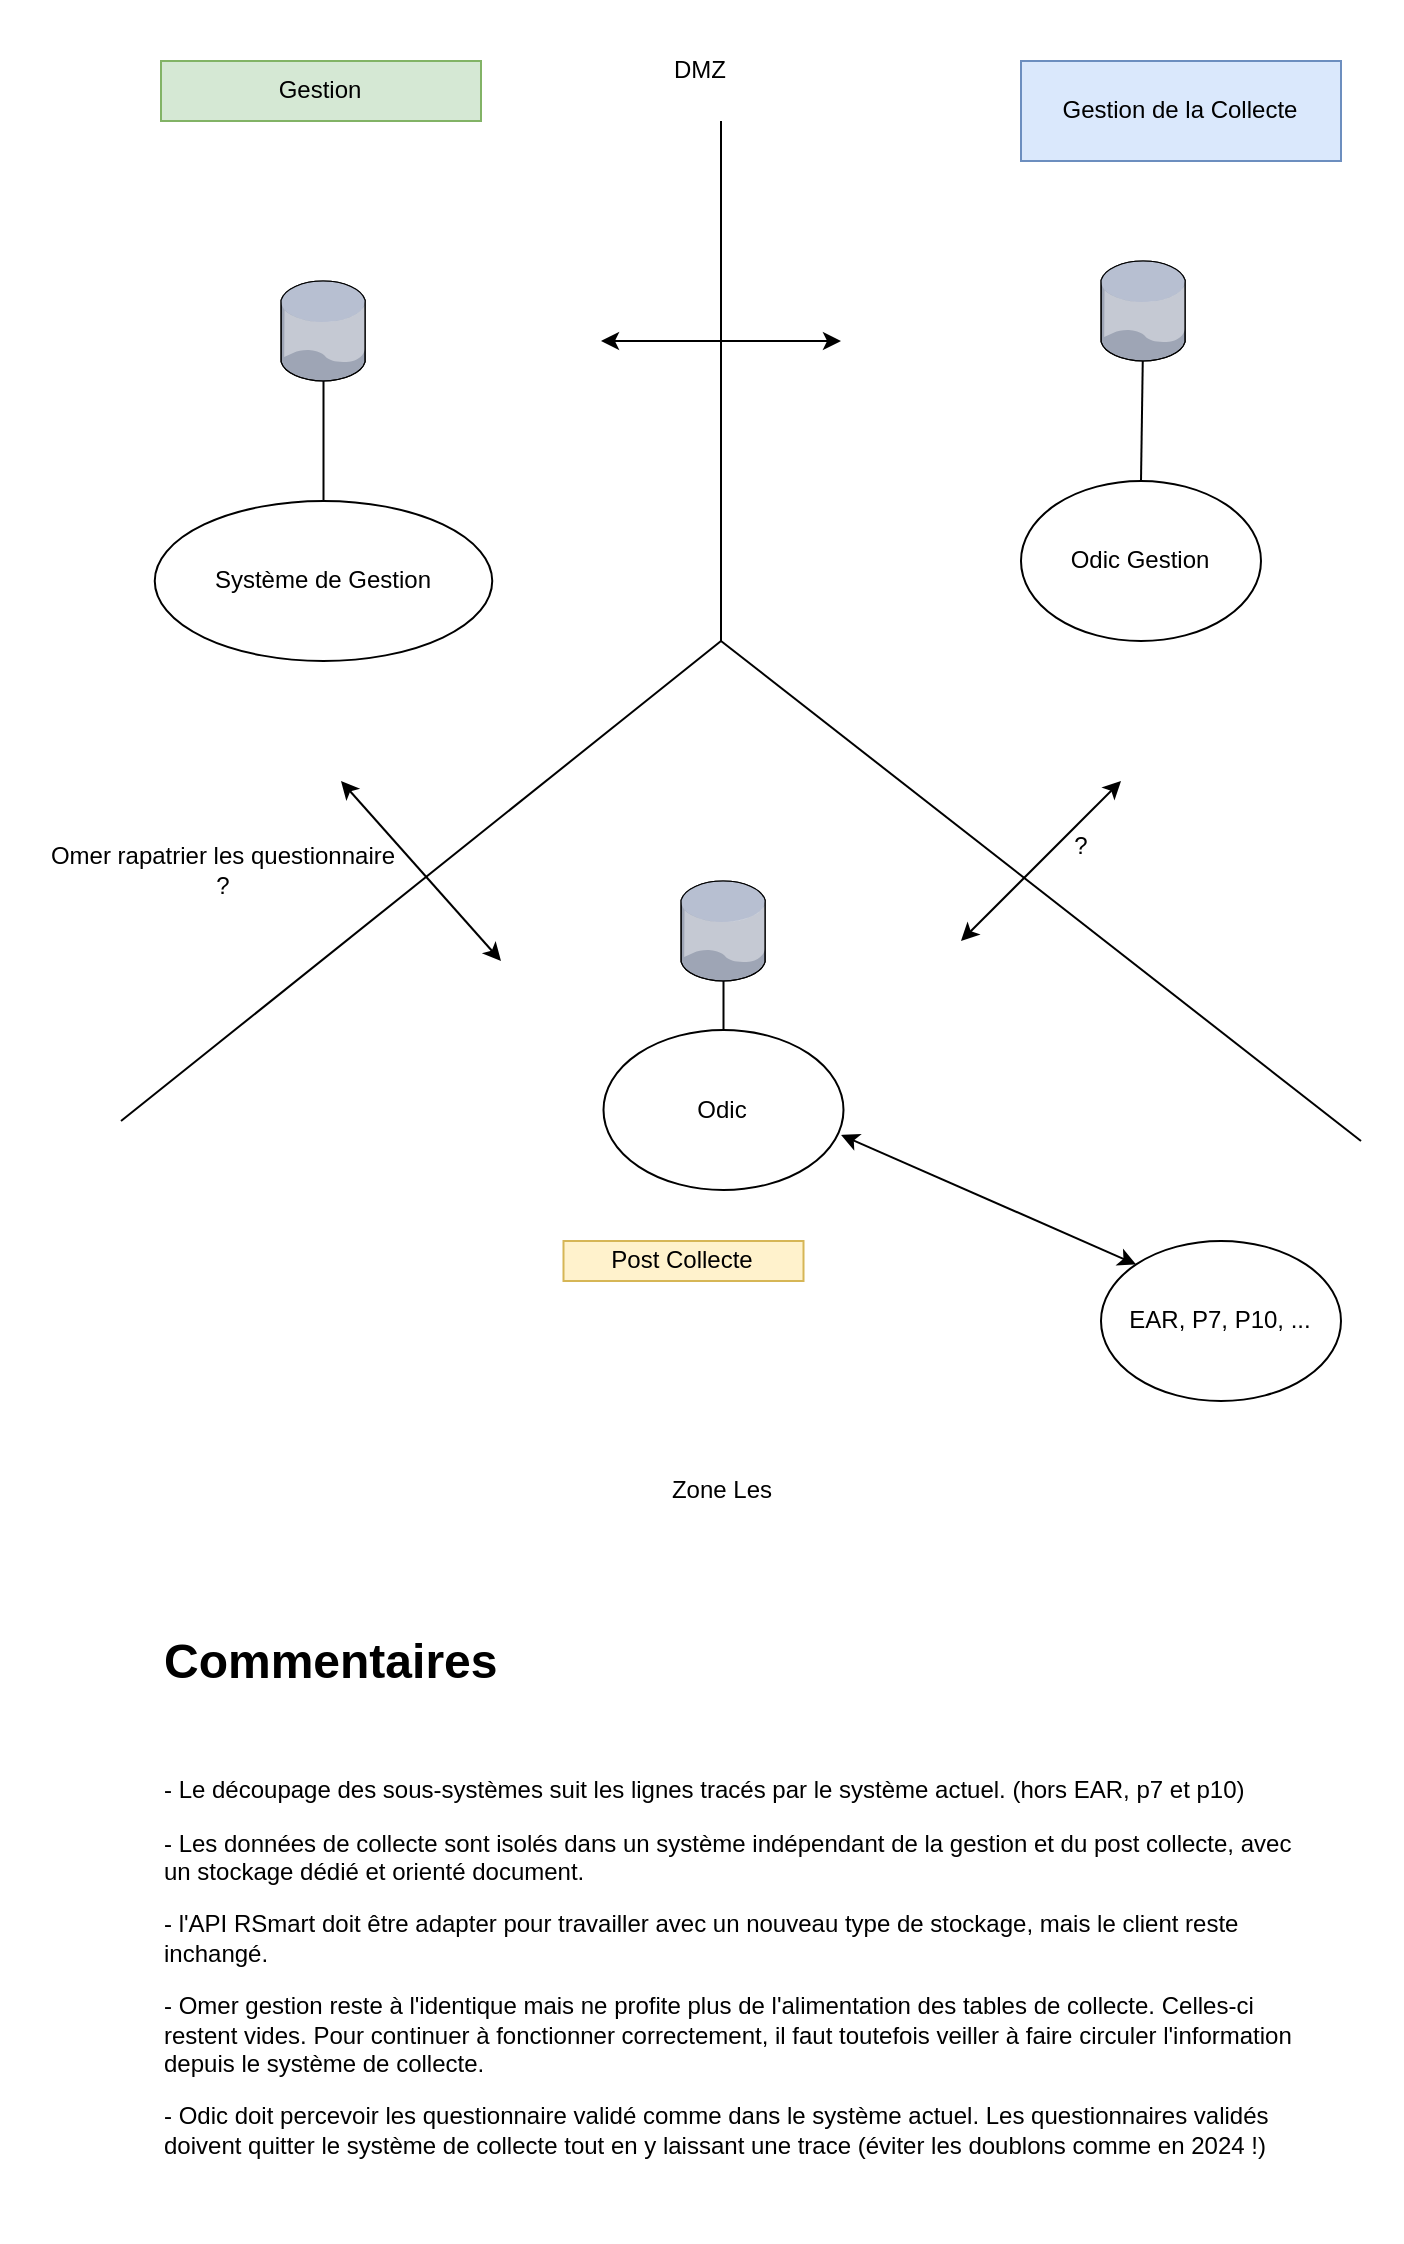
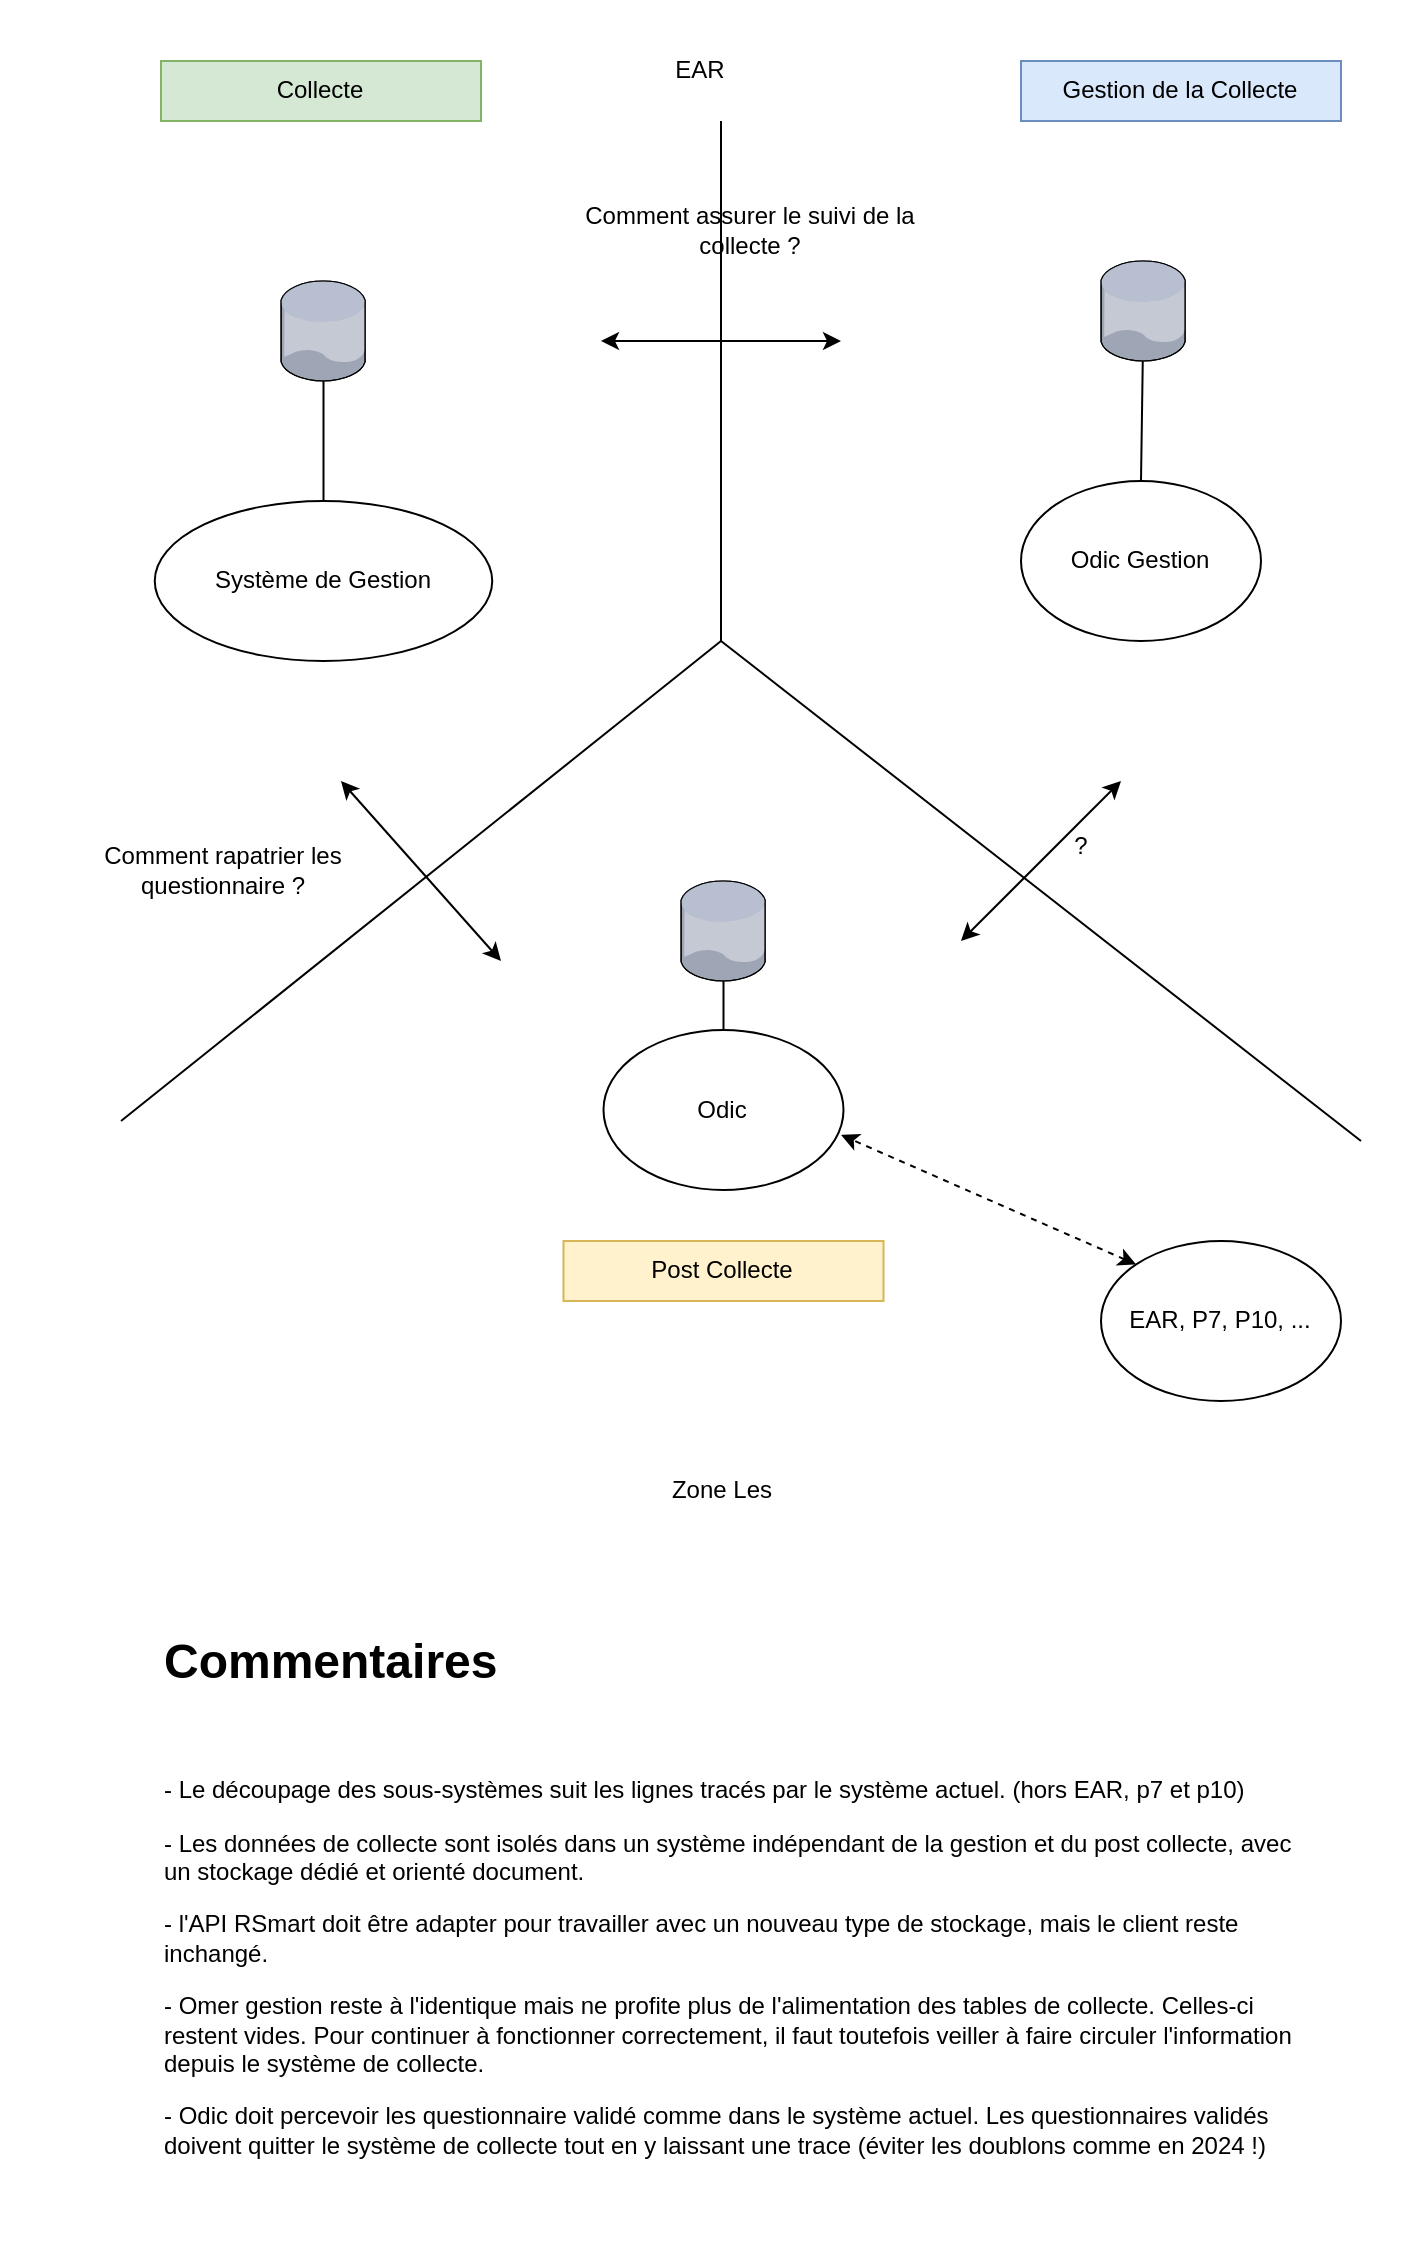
(701, 71) -> (701, 71)
(321, 91) -> (321, 91)
(1181, 111) -> (1181, 91)
none -> (751, 231)
(224, 871) -> (224, 871)
(987, 1199) -> (987, 1199)
(684, 1261) -> (724, 1271)
